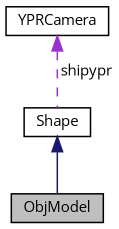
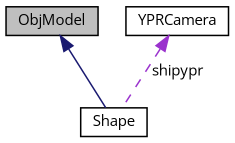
(57, 173) -> (87, 78)
